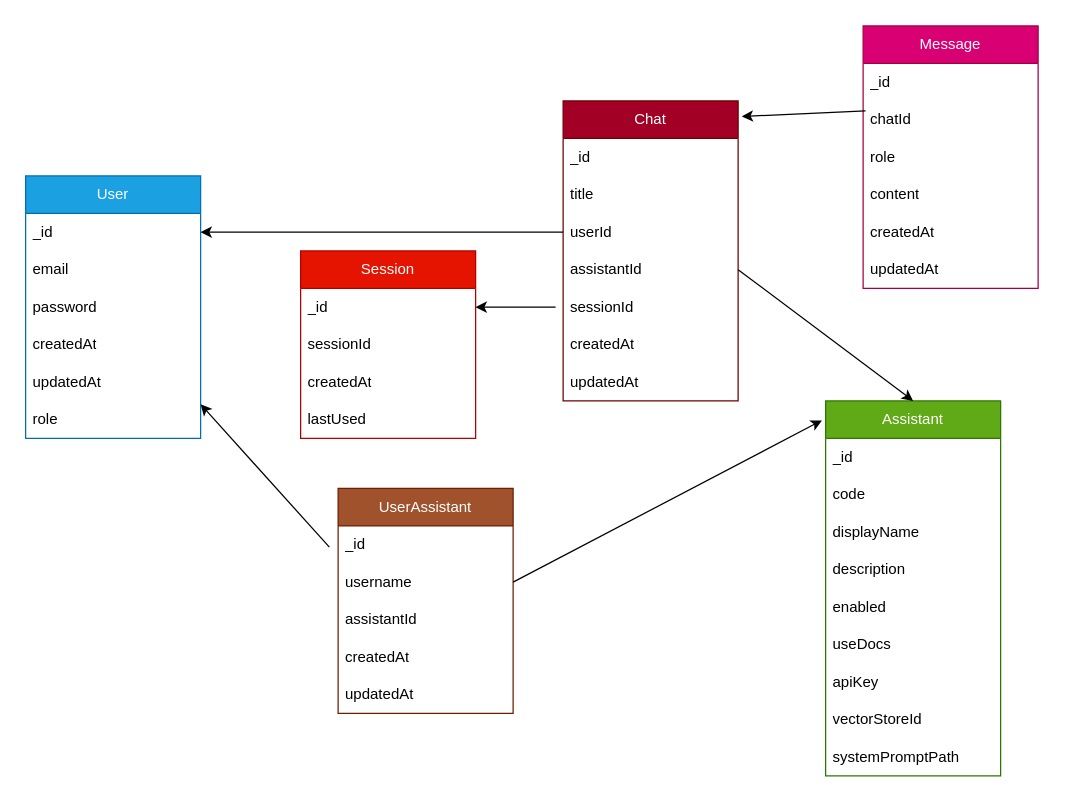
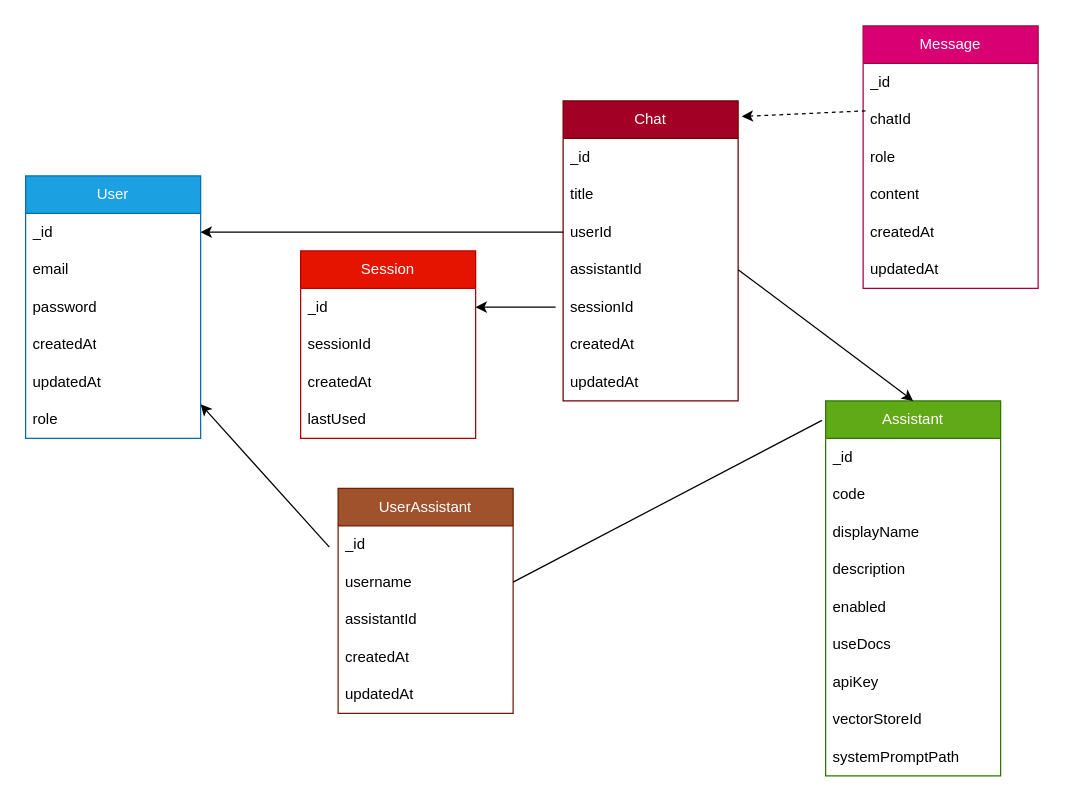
(806, 113) -> (806, 113)
(813, 425) -> (817, 423)
